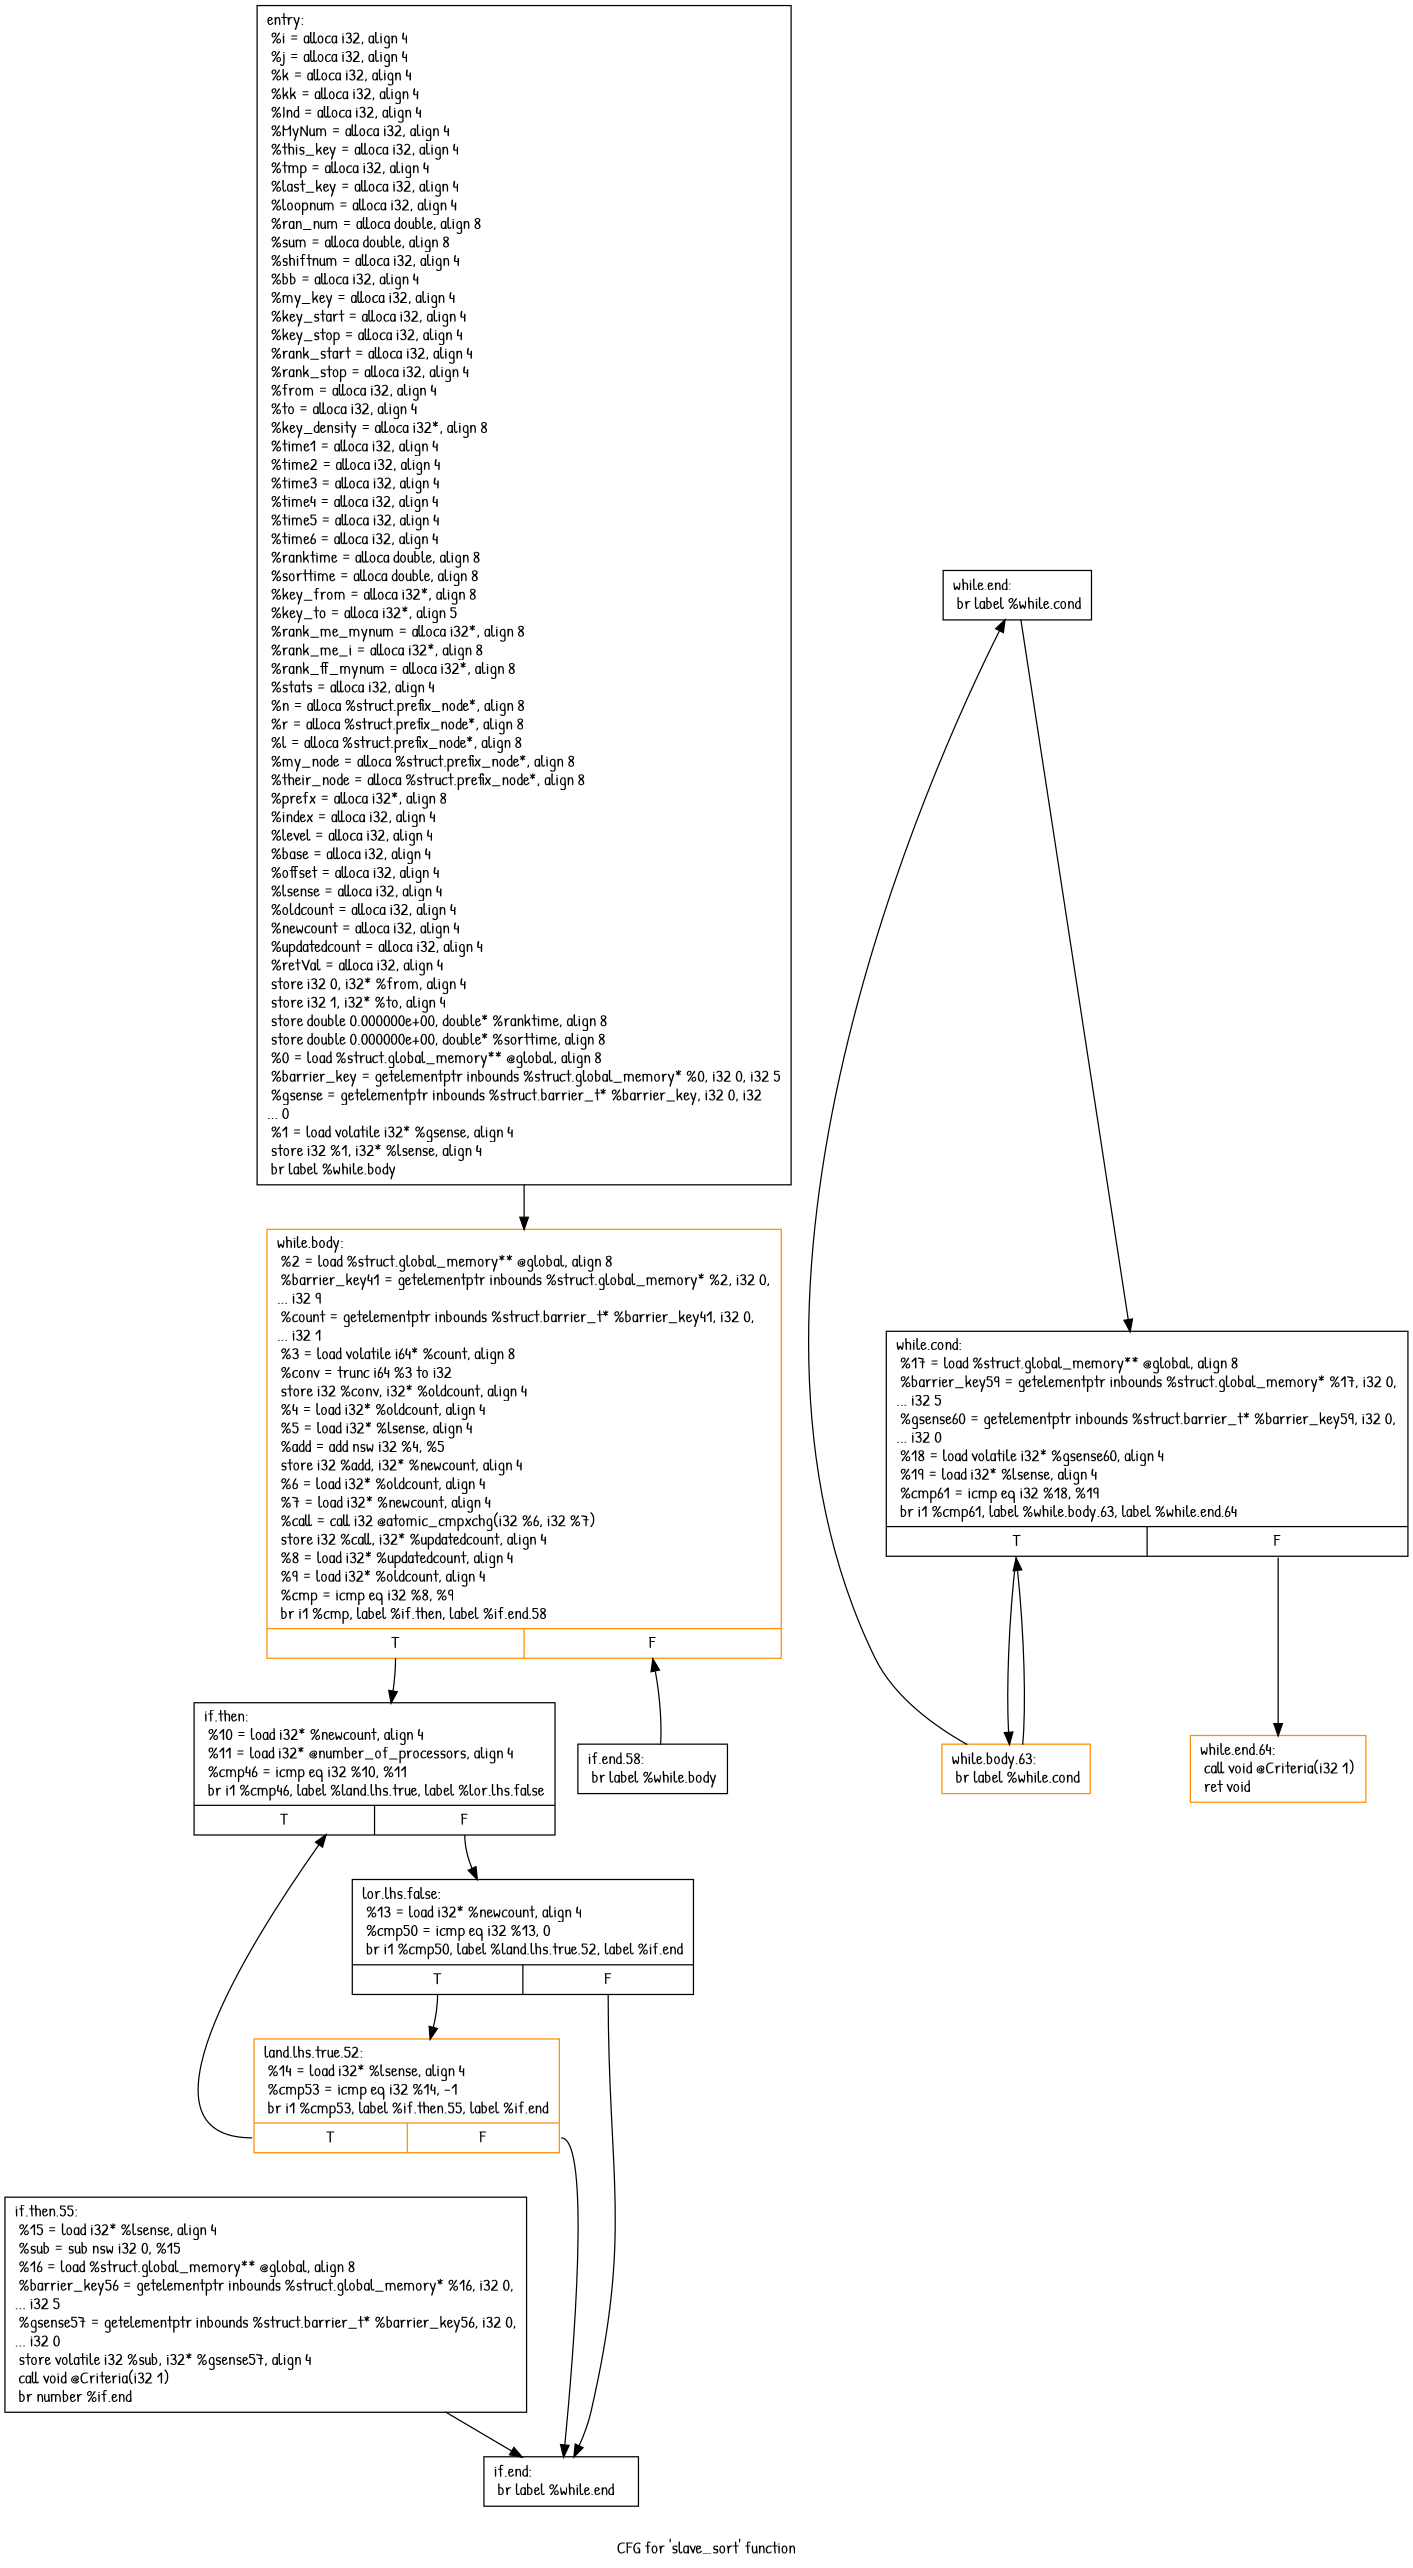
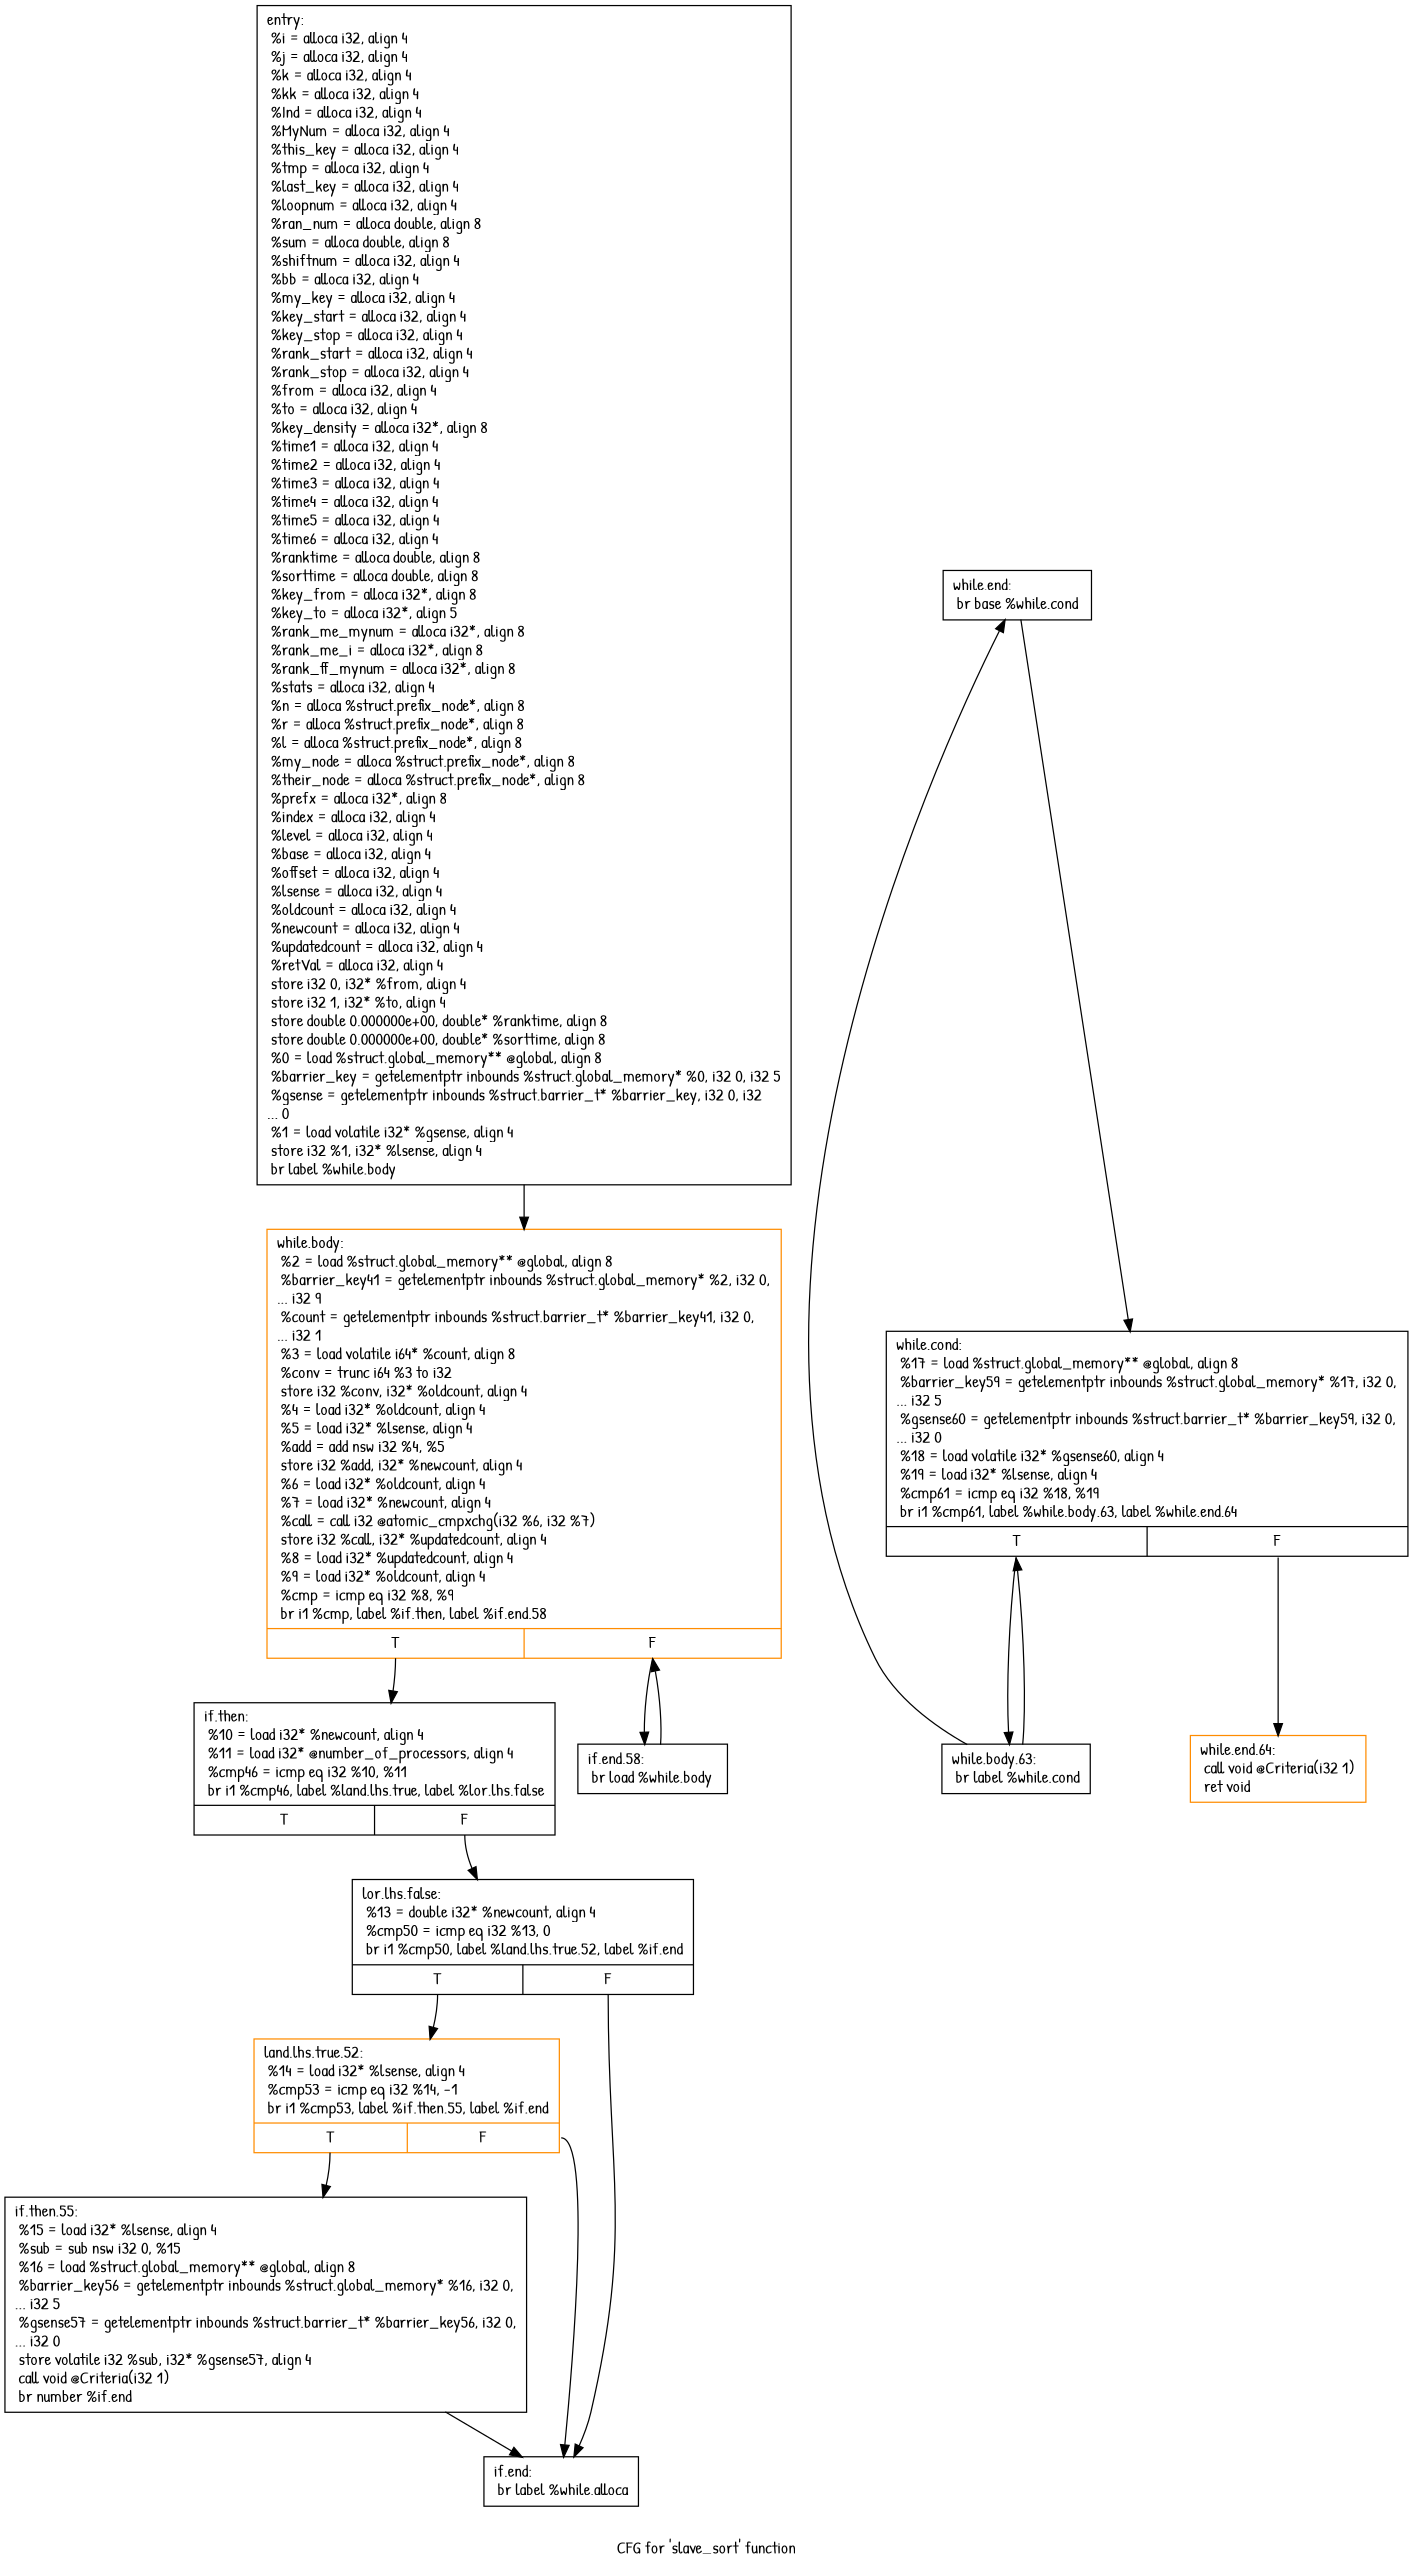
(1017, 604) -> (1016, 604)
none -> (647, 1695)
(1016, 1769) -> (1016, 1769)
(653, 1778) -> (650, 1778)
(472, 1912) -> (480, 1912)
(226, 1997) -> (329, 2169)
(554, 2490) -> (561, 2490)
